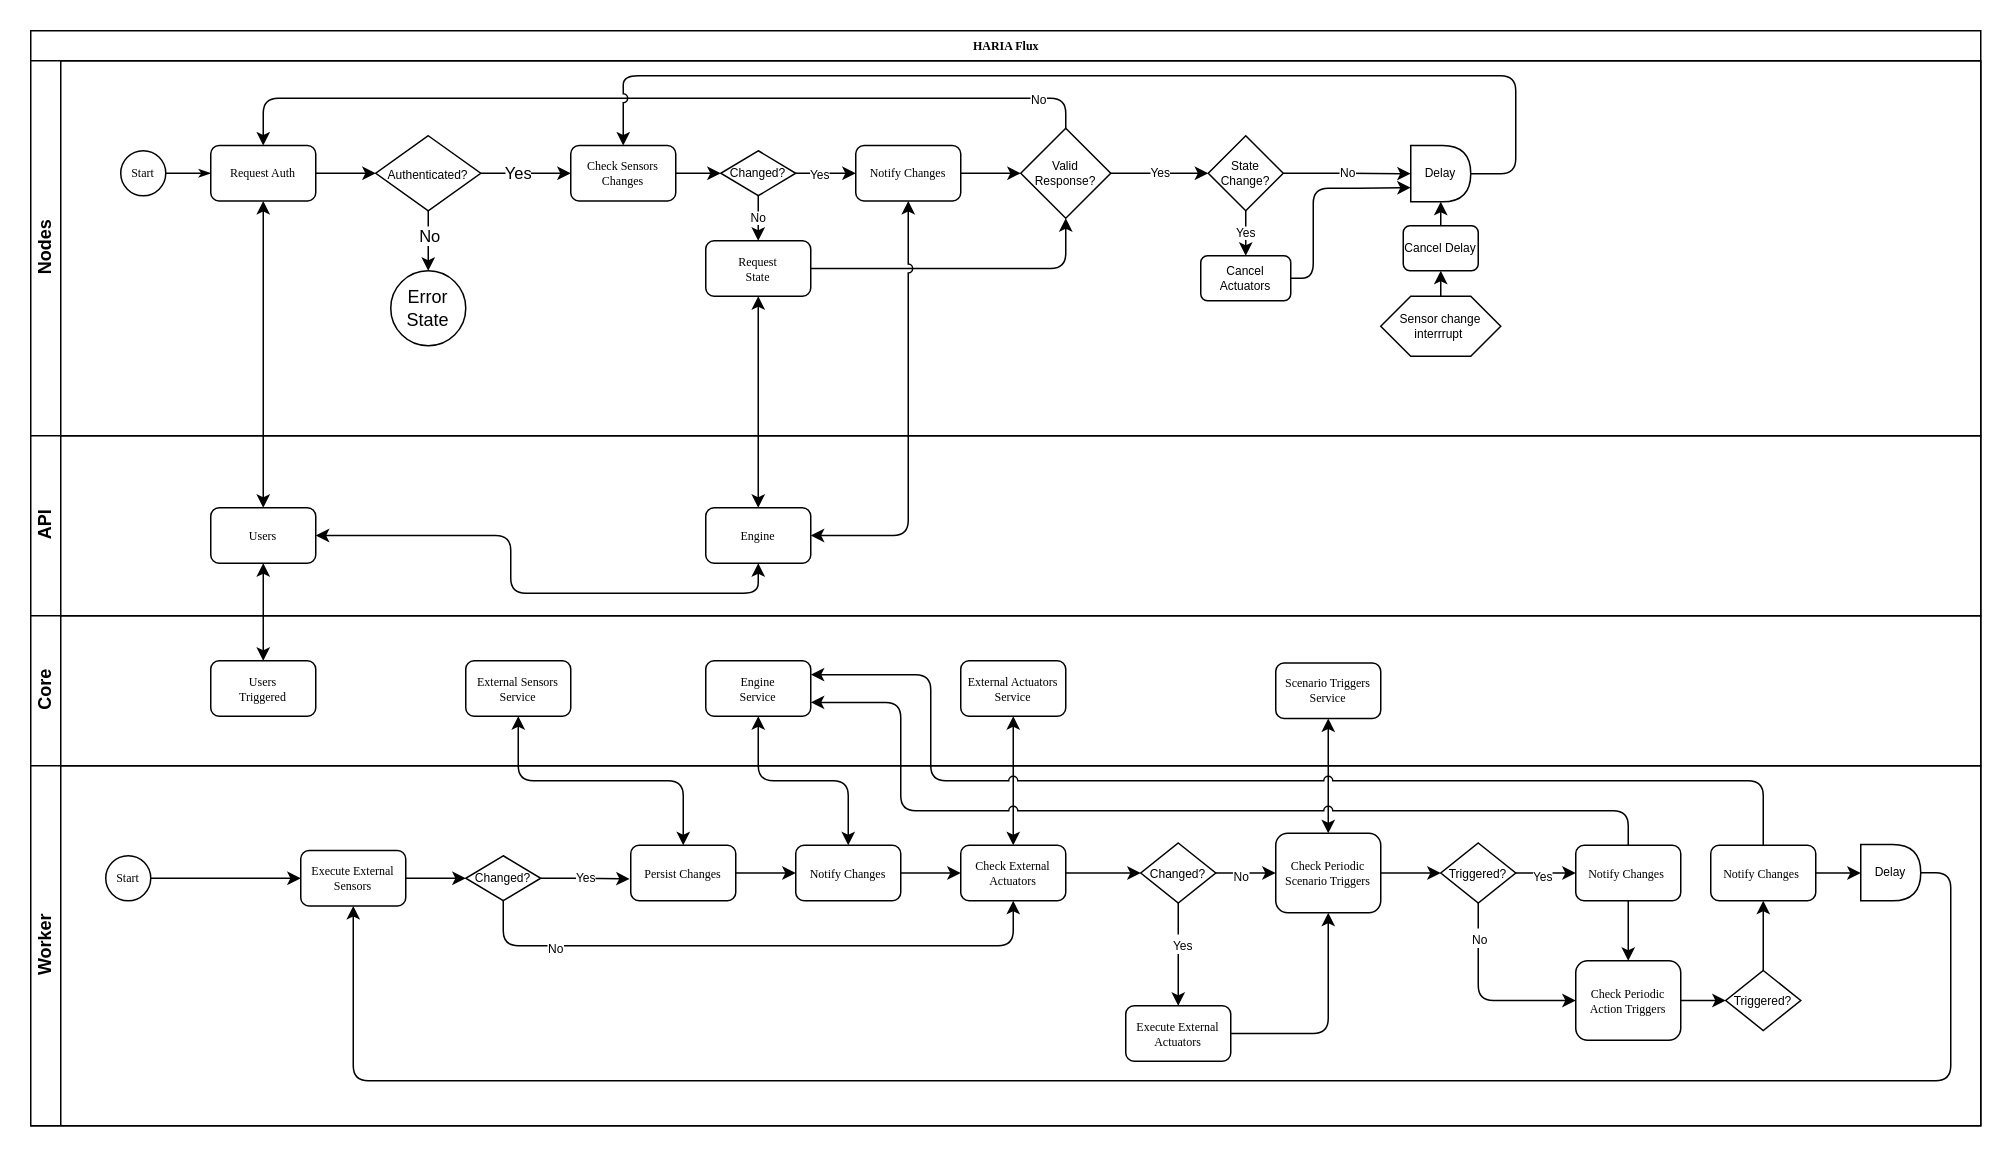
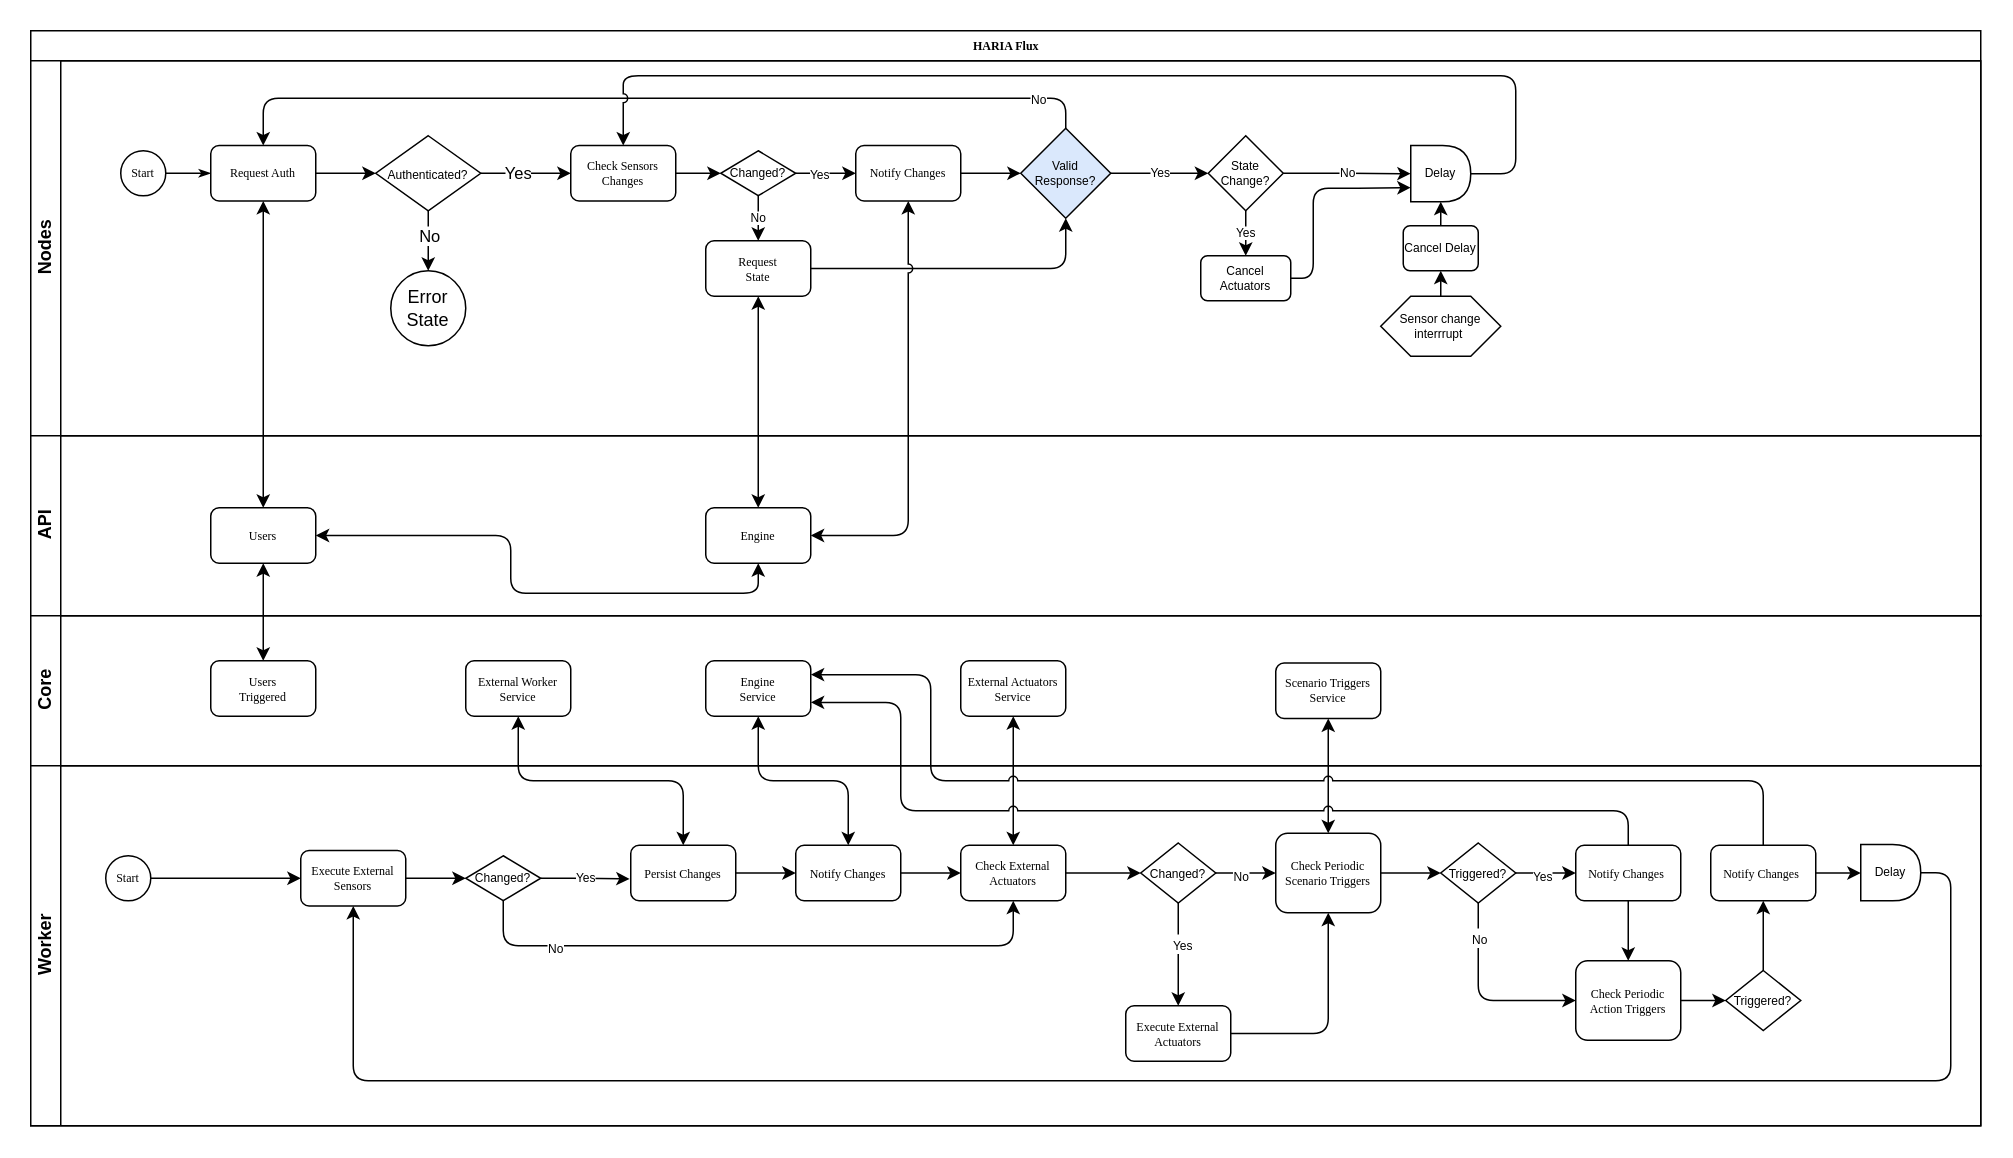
(1066, 173) -> (1066, 173)
(518, 689) -> (518, 689)
